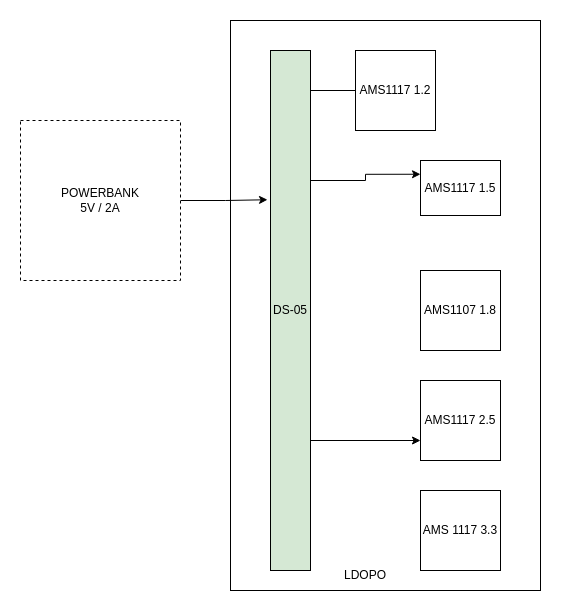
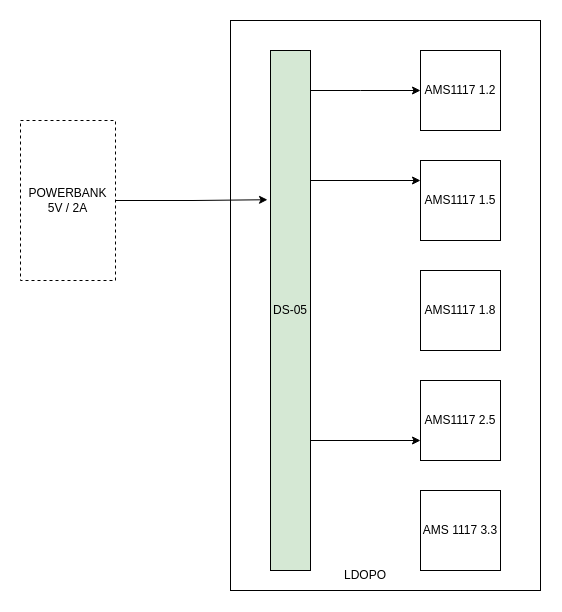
(396, 91) -> (461, 91)
(461, 188) -> (461, 201)
(101, 201) -> (68, 201)
(461, 311) -> (461, 311)
